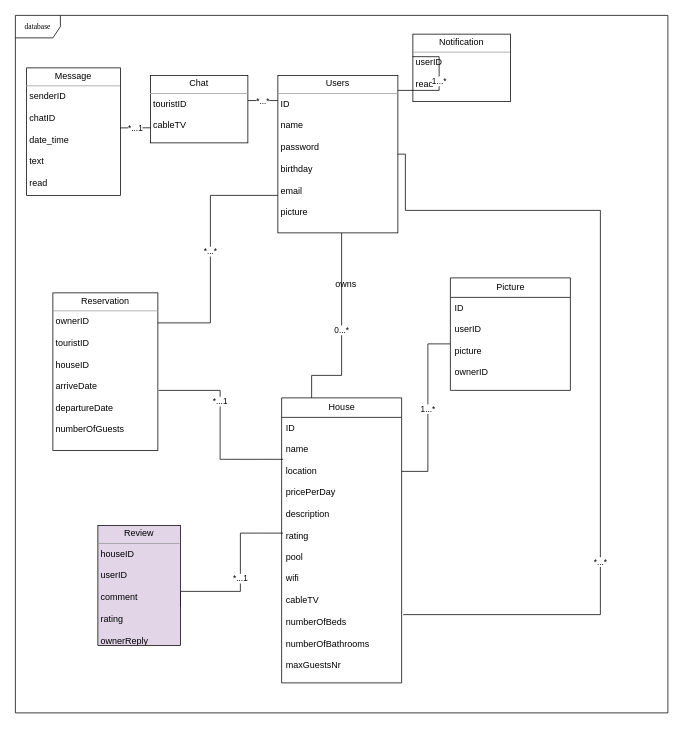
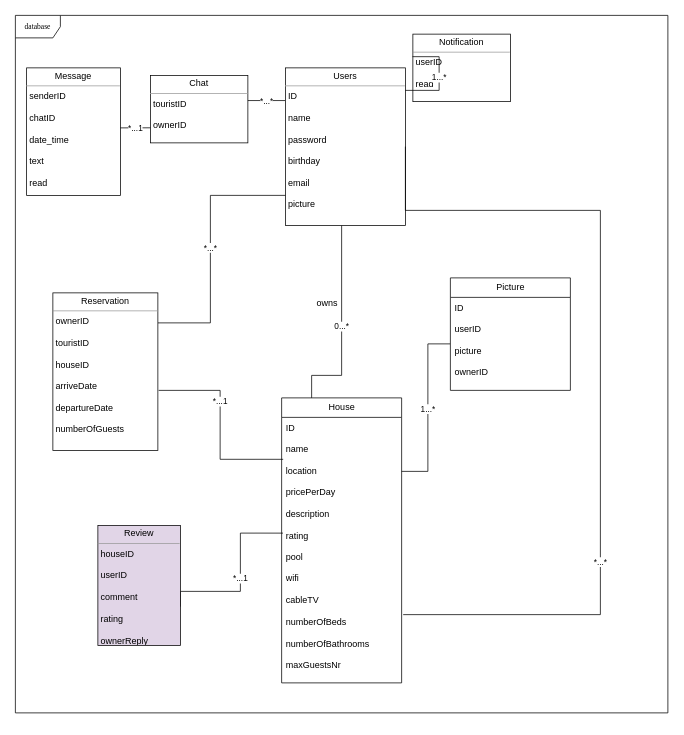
(172, 92) -> (172, 92)
(338, 154) -> (345, 147)
(353, 285) -> (334, 304)
